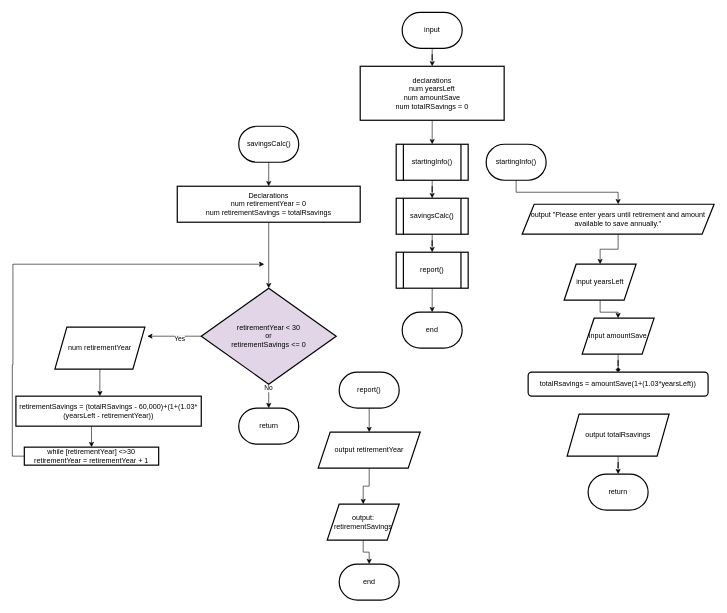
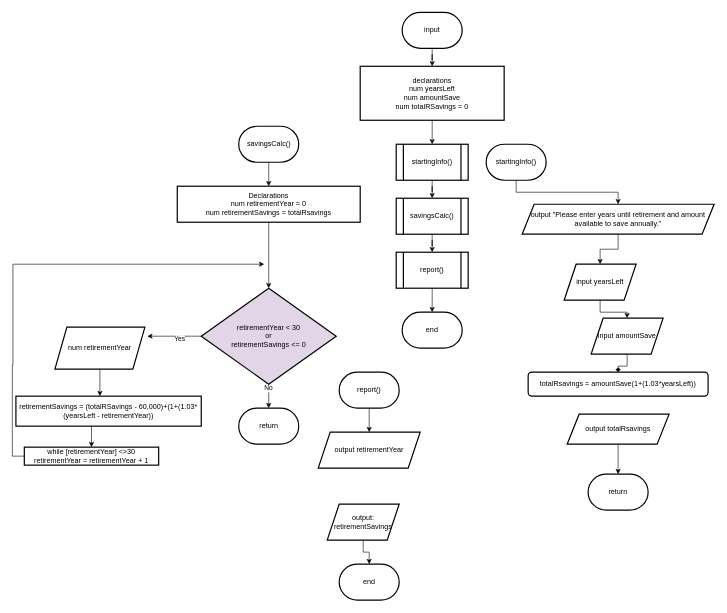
(618, 336) -> (627, 336)
(618, 435) -> (618, 429)
(363, 486) -> none
